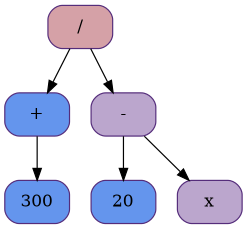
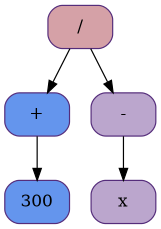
(123, 202) -> none
